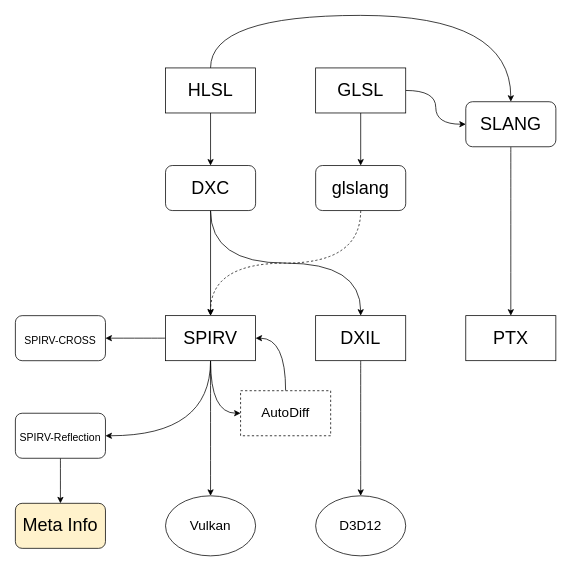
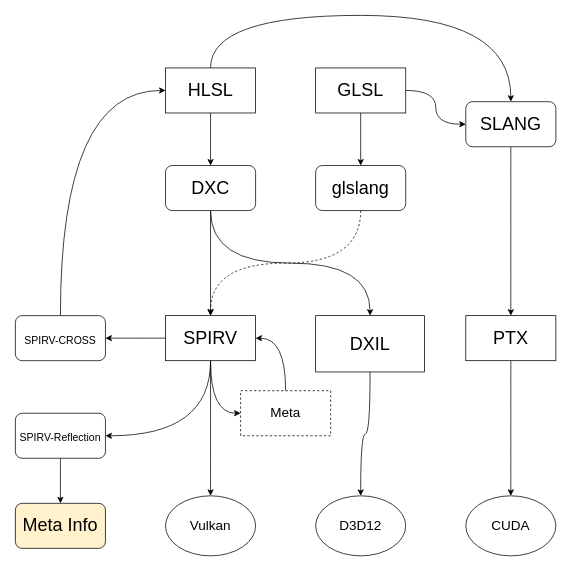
none -> (74, 181)
(360, 338) -> (370, 344)
(285, 413) -> (285, 413)
none -> (510, 427)
none -> (510, 525)
